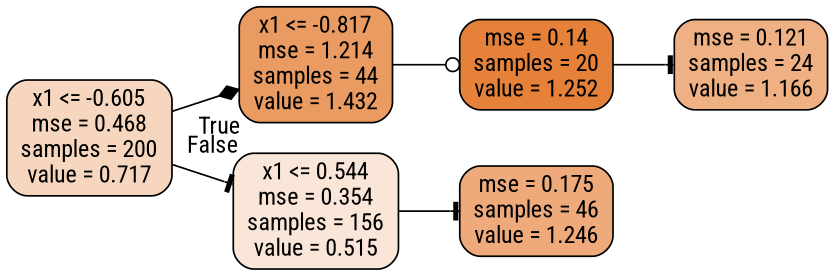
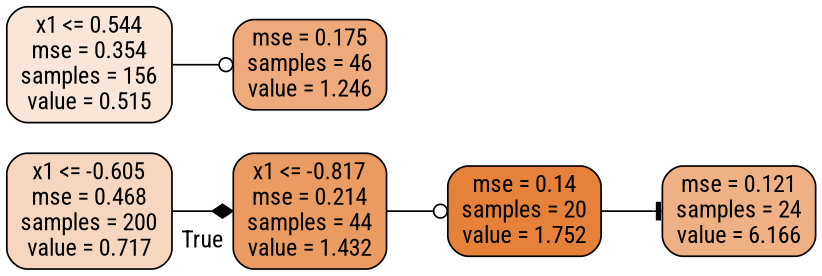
(316, 65) -> (310, 211)
(536, 65) -> (524, 211)
(751, 65) -> (739, 211)
(198, 173) -> none
(425, 211) -> (196, 65)
